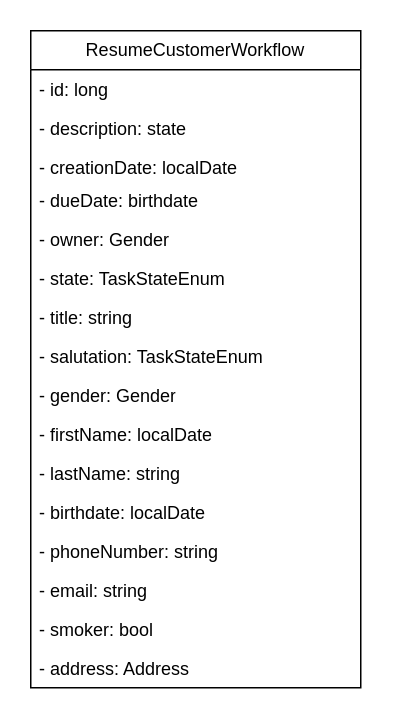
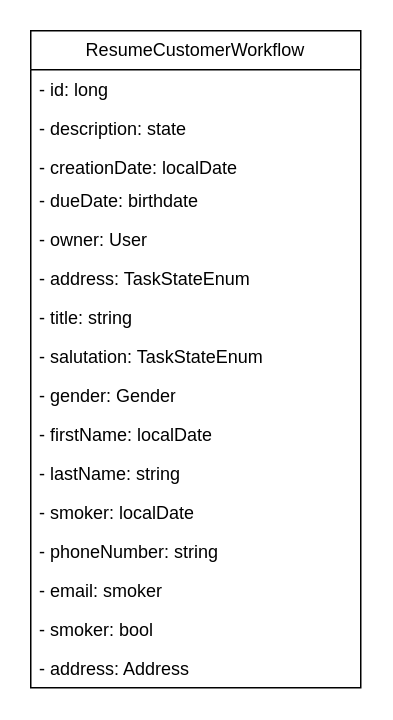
(108, 241) -> (98, 241)
(144, 280) -> (154, 280)
(137, 514) -> (124, 514)
(101, 592) -> (104, 592)
